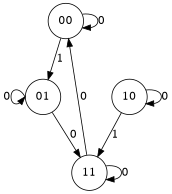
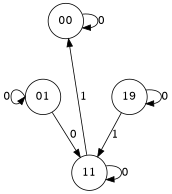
(56, 55) -> none
(84, 97) -> (84, 97)
(130, 97) -> (130, 97)
